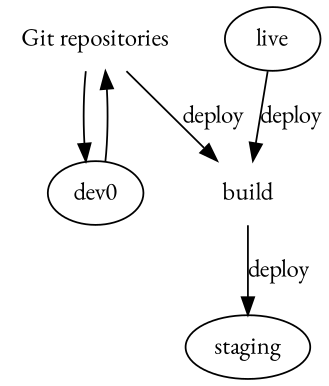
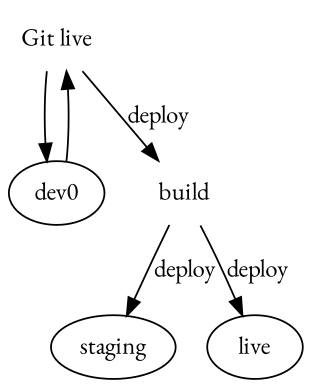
(96, 39) -> (57, 39)
(262, 107) -> (219, 262)
